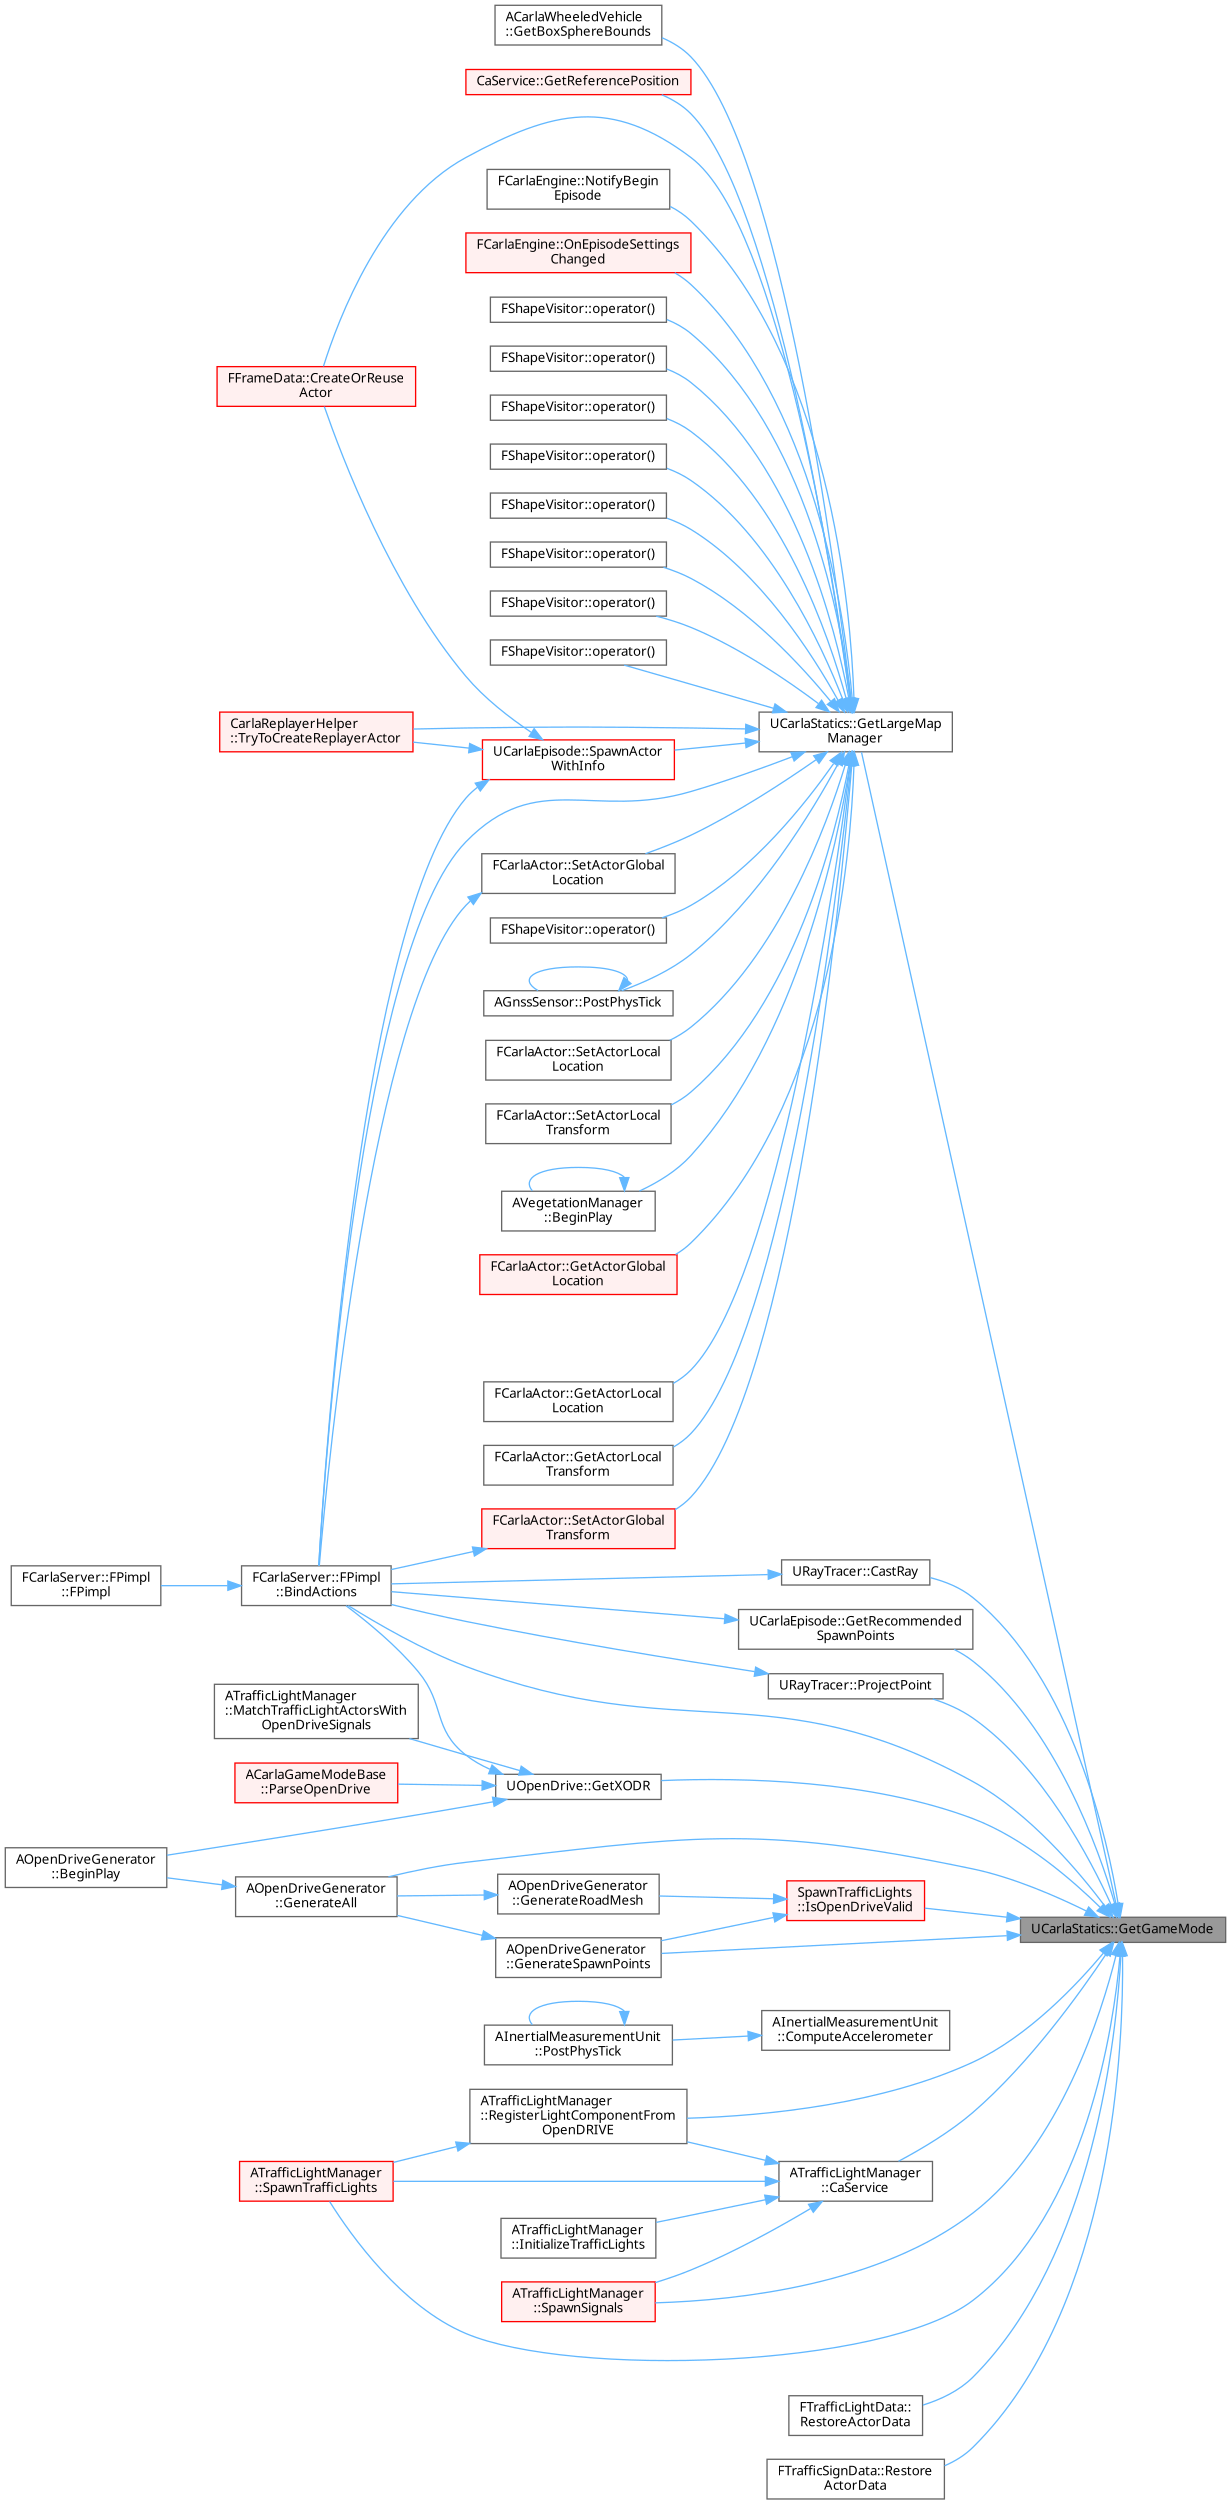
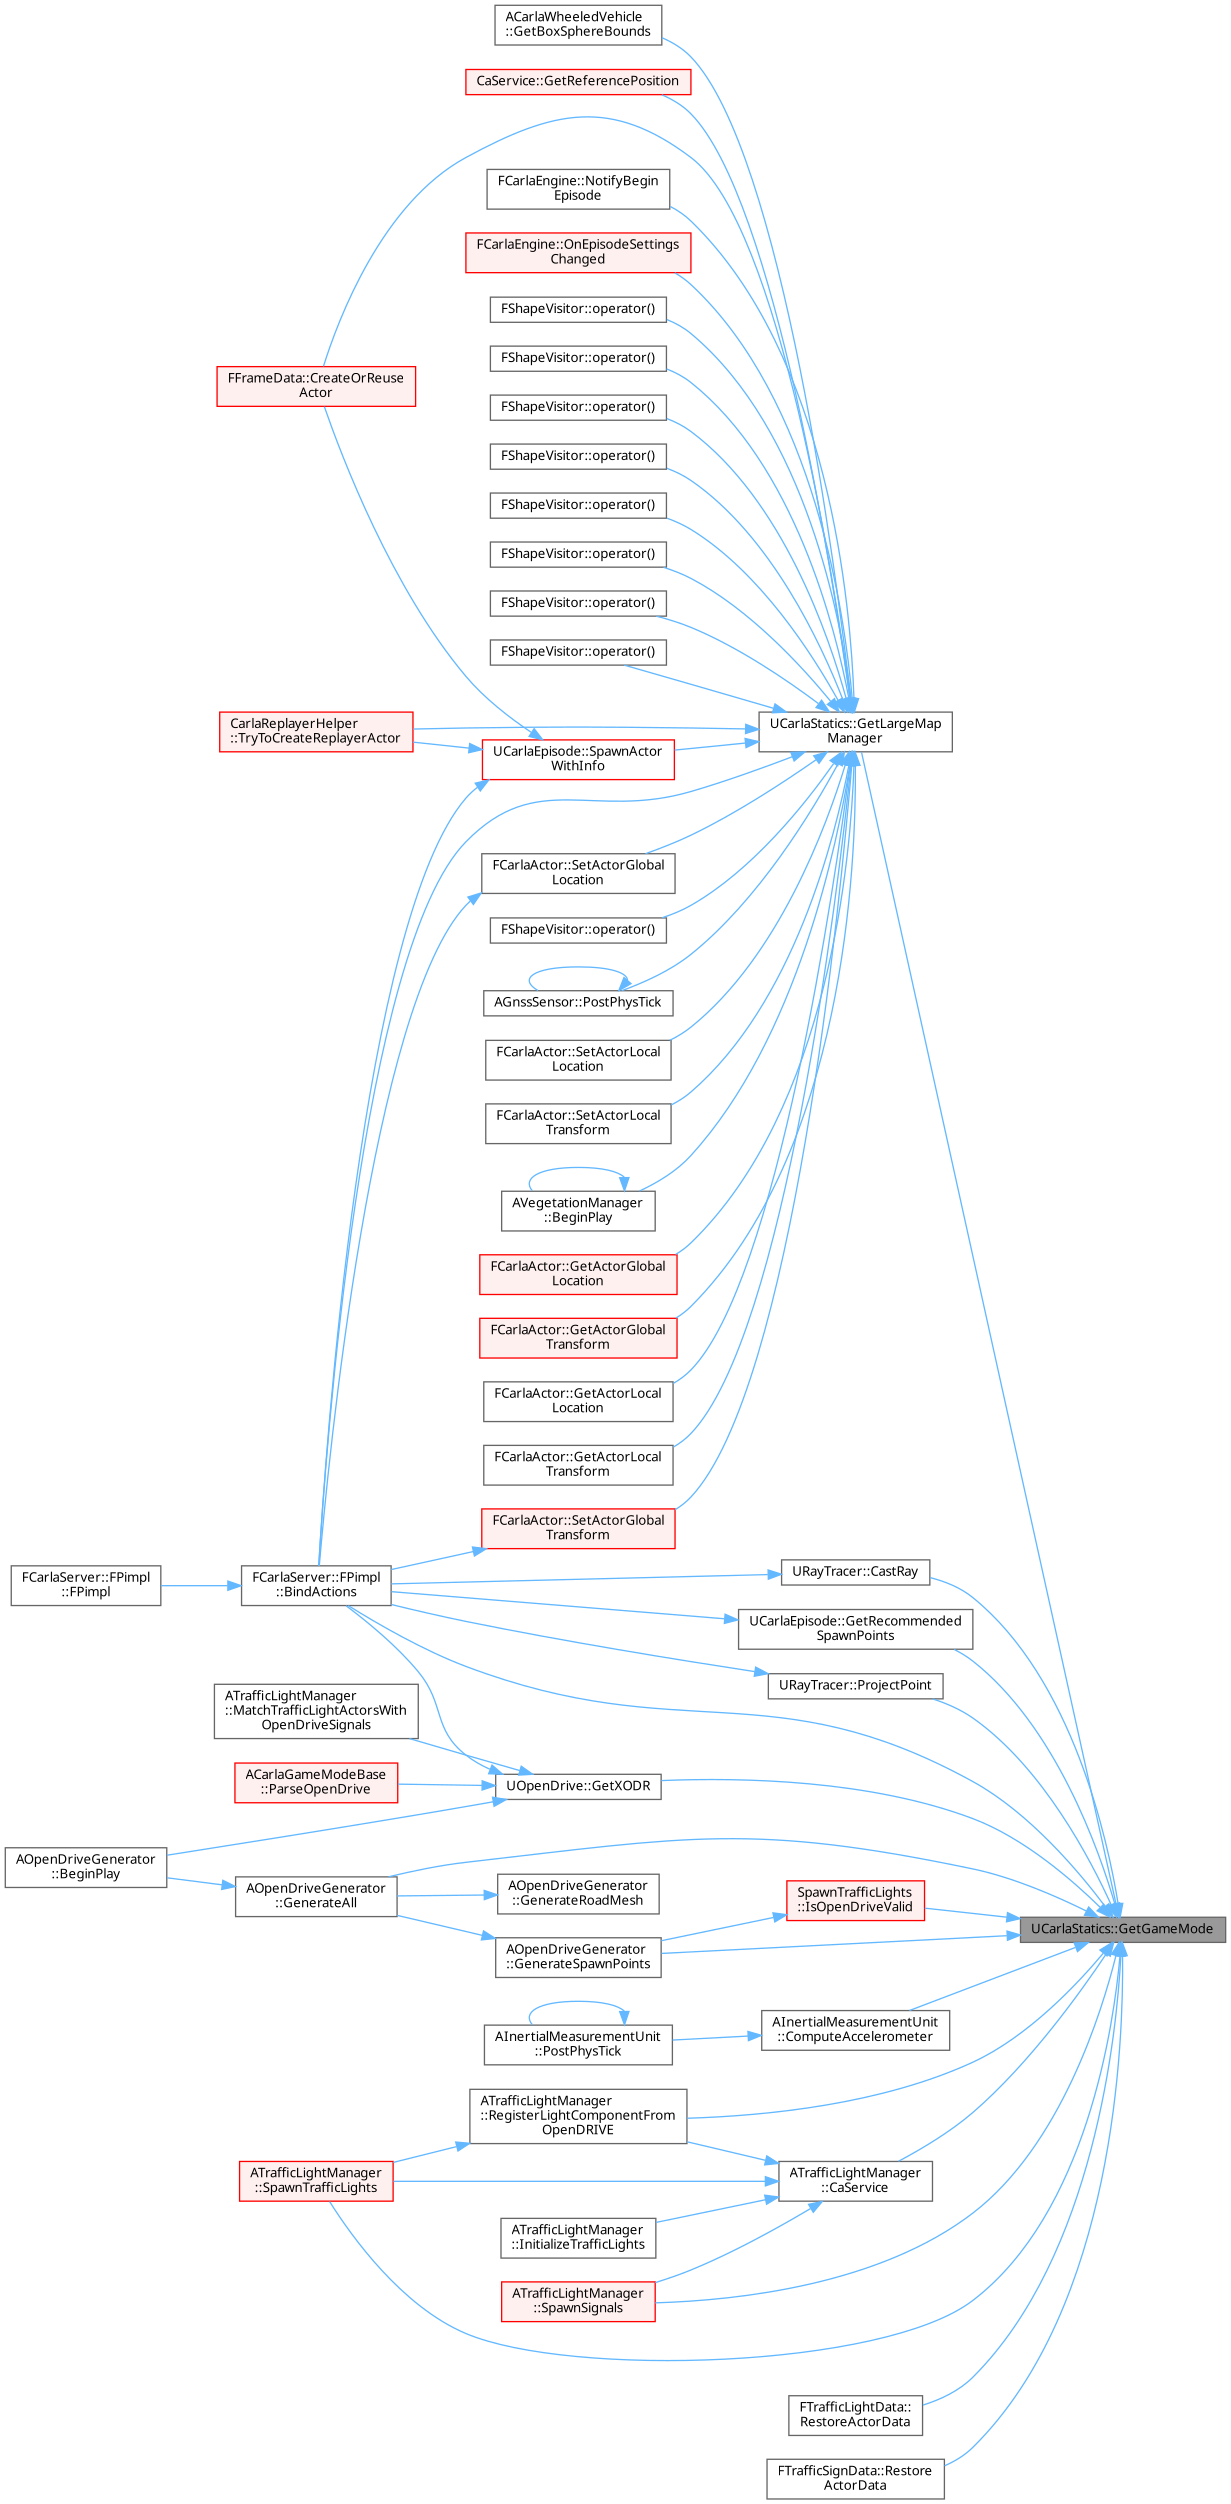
none -> (578, 1338)
(716, 1897) -> none
none -> (992, 1979)
